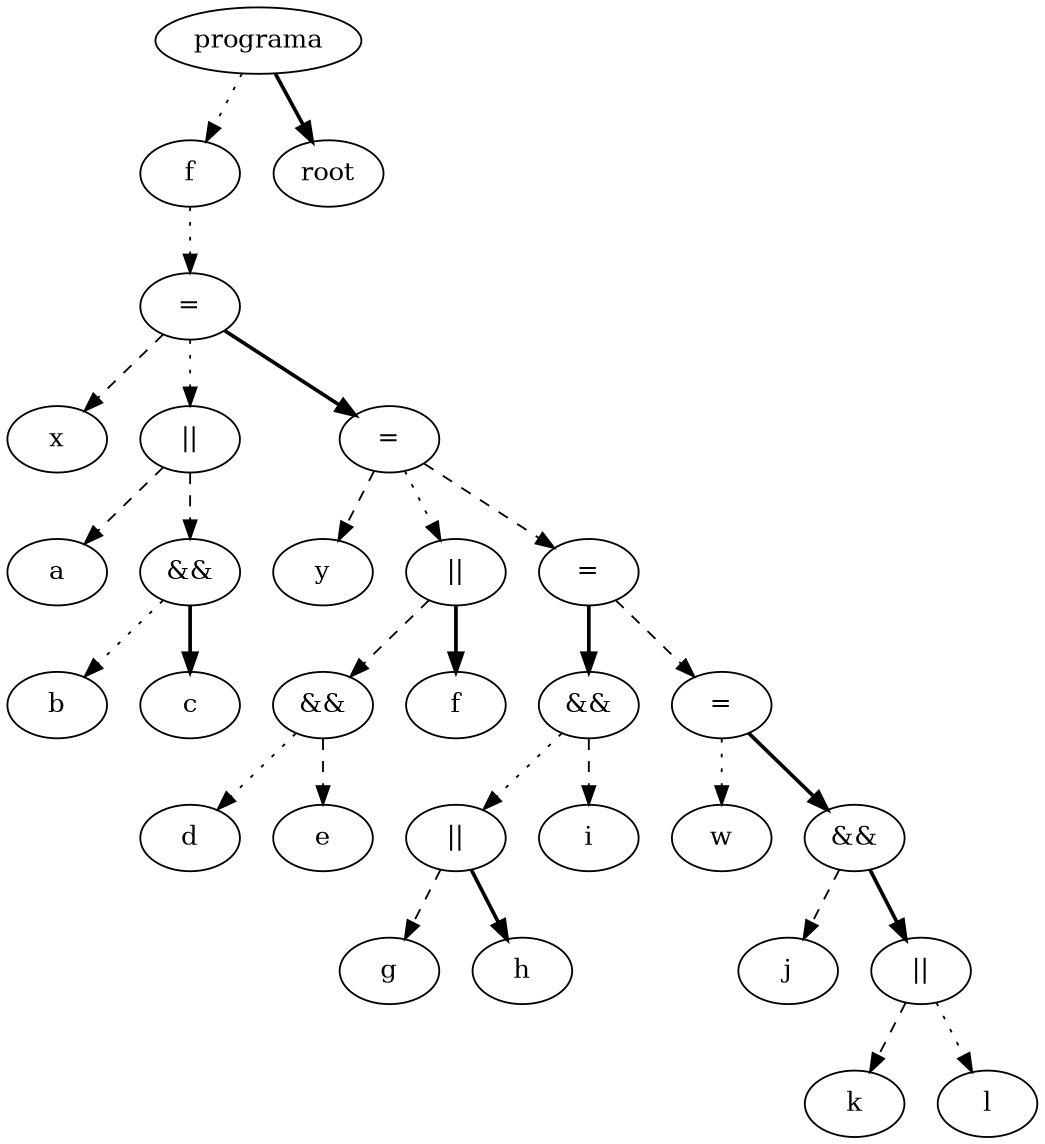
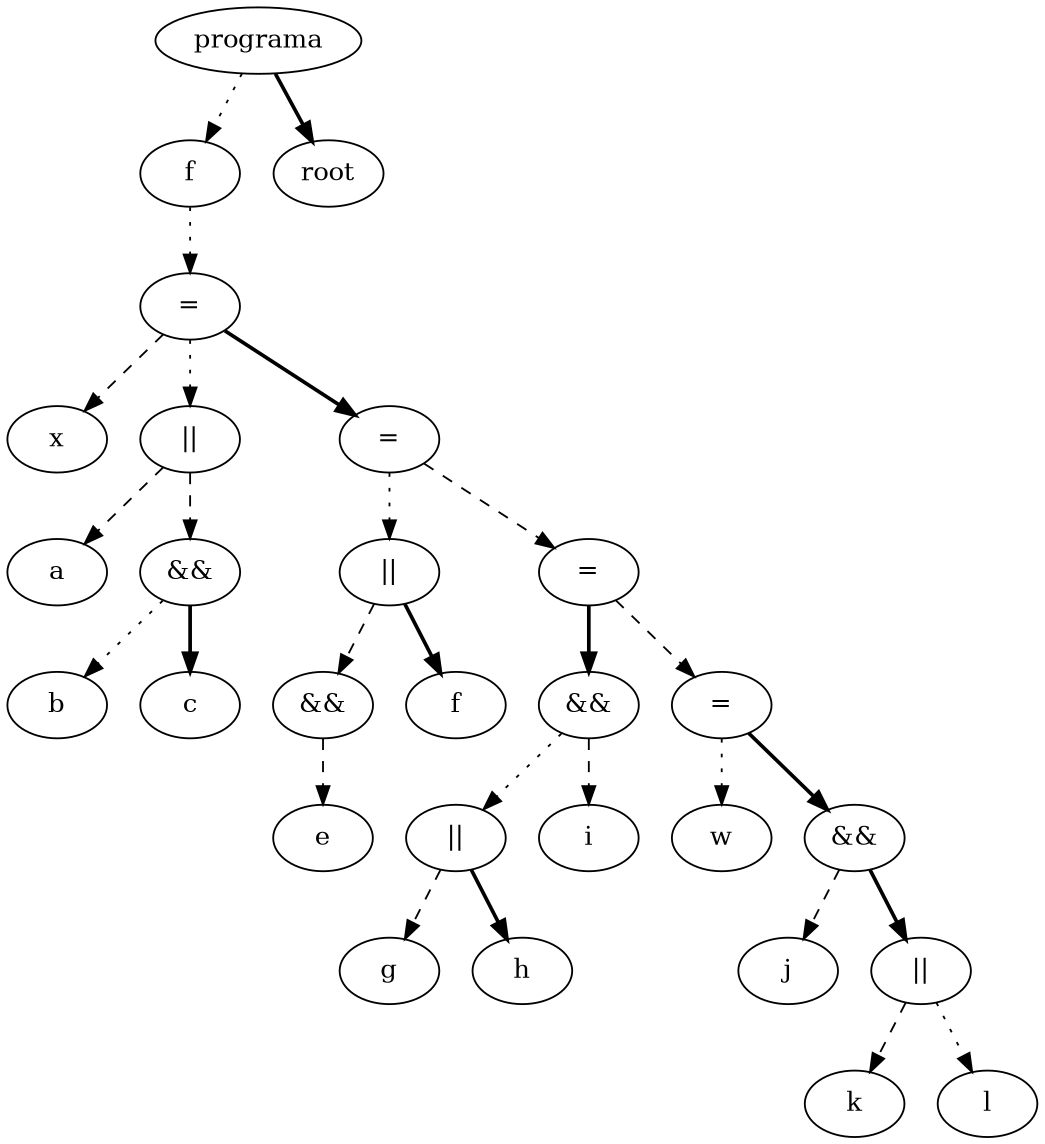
(323, 572) -> none
(190, 838) -> none
